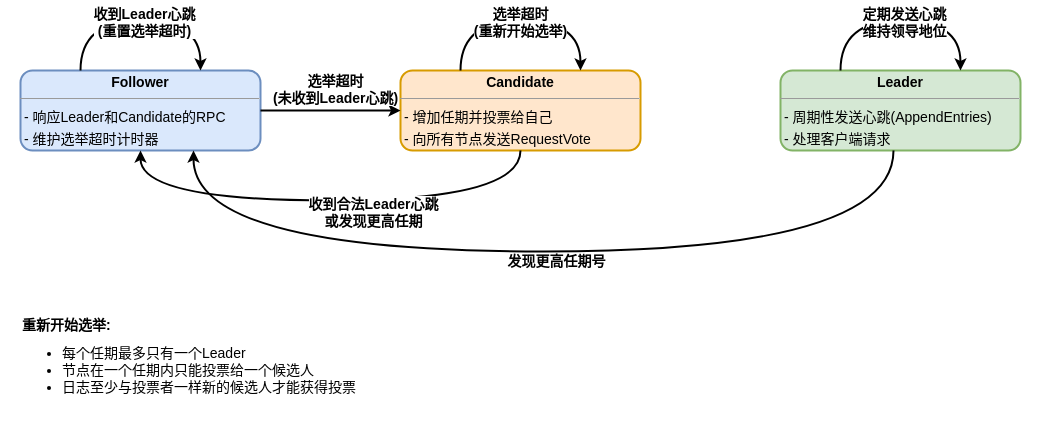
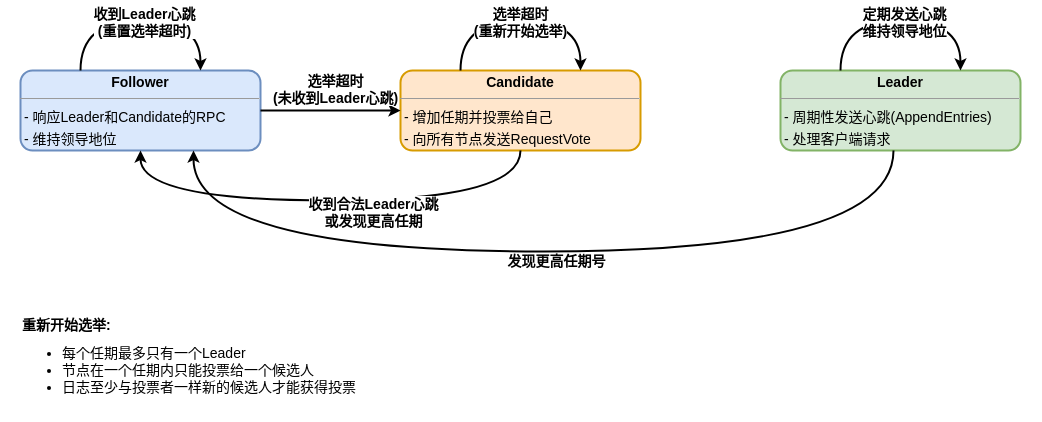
(123, 96) -> (123, 96)
